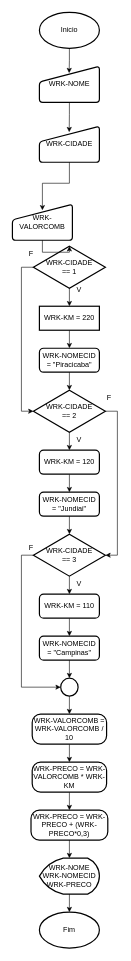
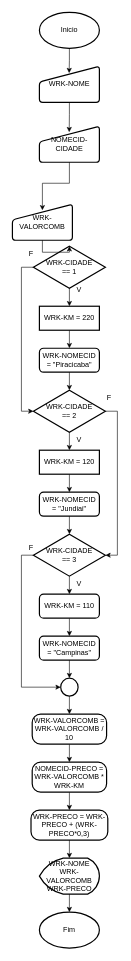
(69, 144) -> (69, 144)
(69, 462) -> (69, 462)
(69, 777) -> (69, 777)
(69, 876) -> (69, 876)
